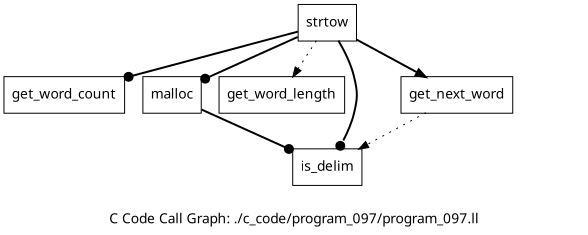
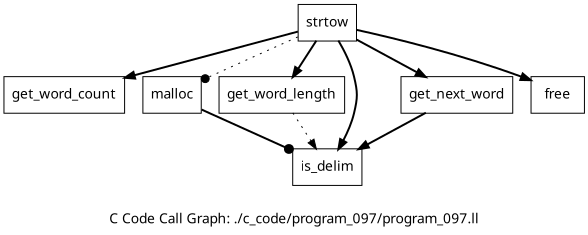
(215, 54) -> (215, 54)
(307, 55) -> (307, 55)
(253, 57) -> (253, 57)
(357, 90) -> (357, 90)
none -> (558, 95)
none -> (302, 127)
(397, 129) -> (397, 129)
